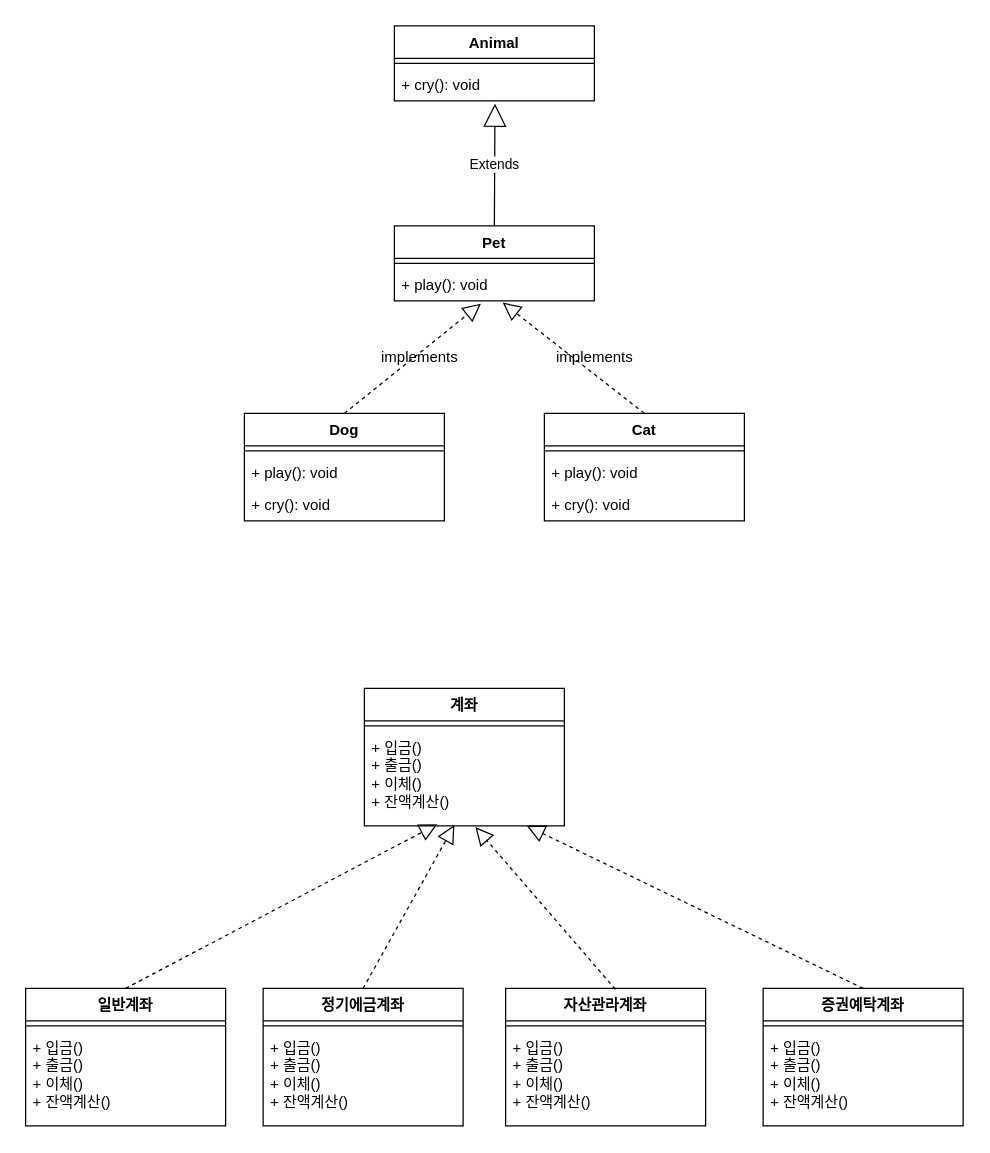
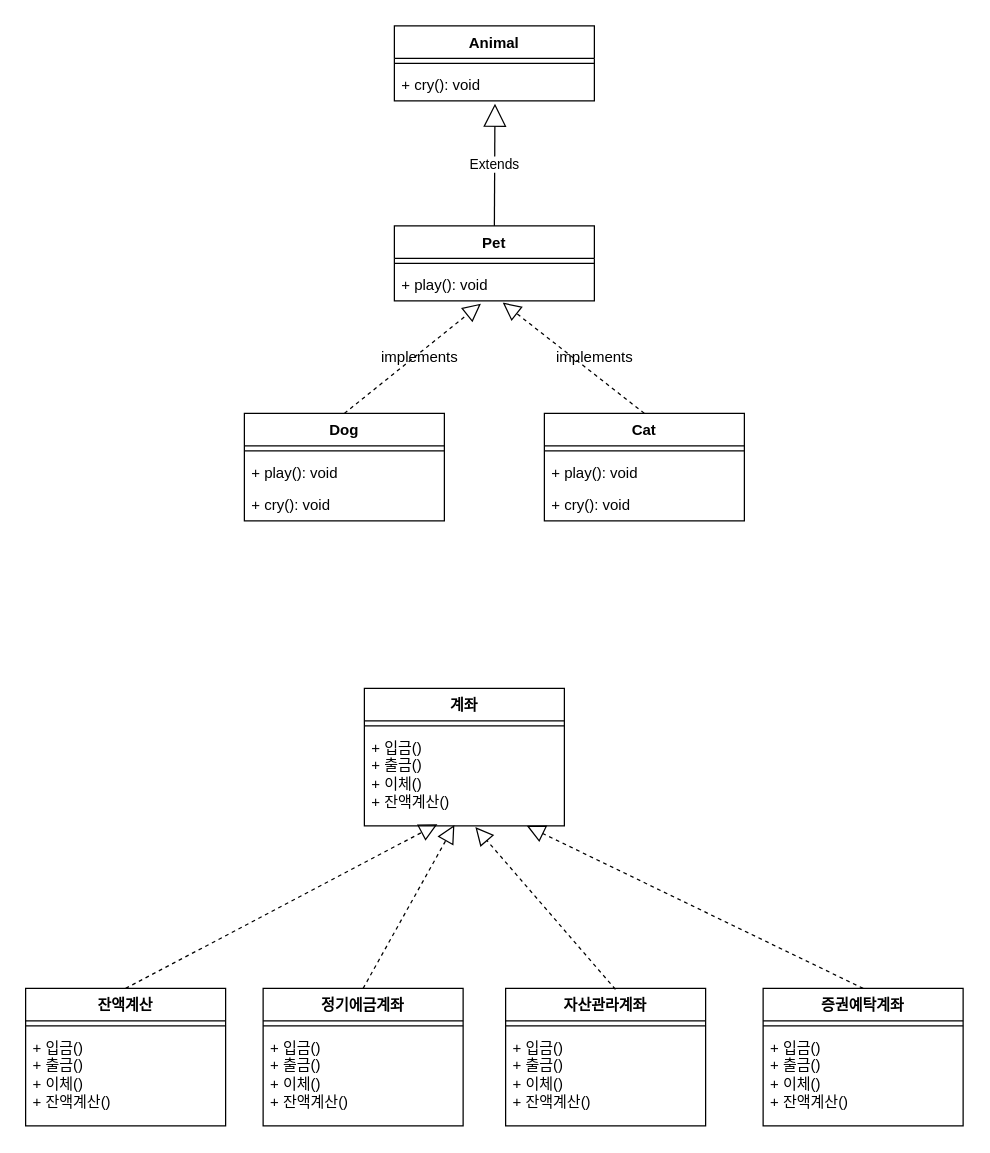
(126, 1006) -> (126, 1006)
